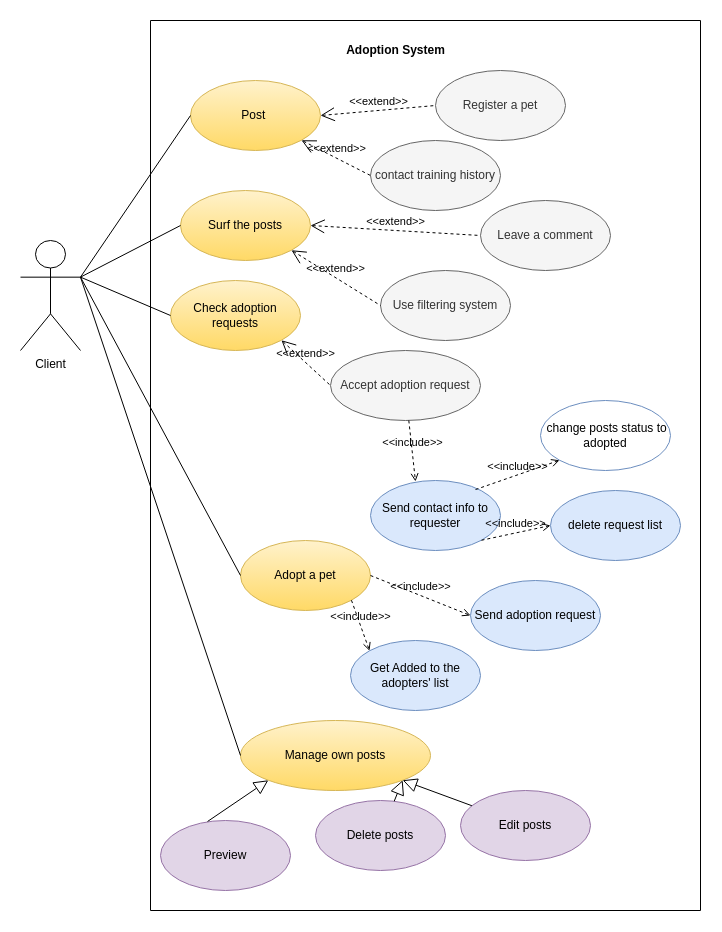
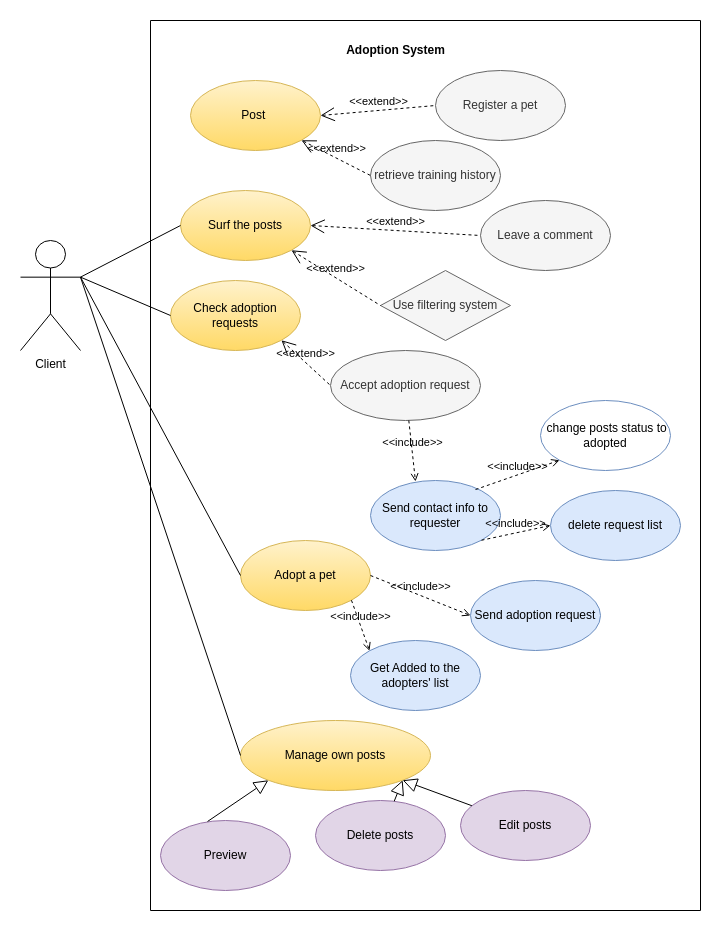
(436, 176) -> (436, 176)
(136, 195) -> none
(446, 306) -> (446, 306)
